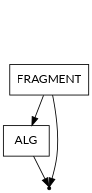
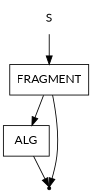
none -> (49, 19)
